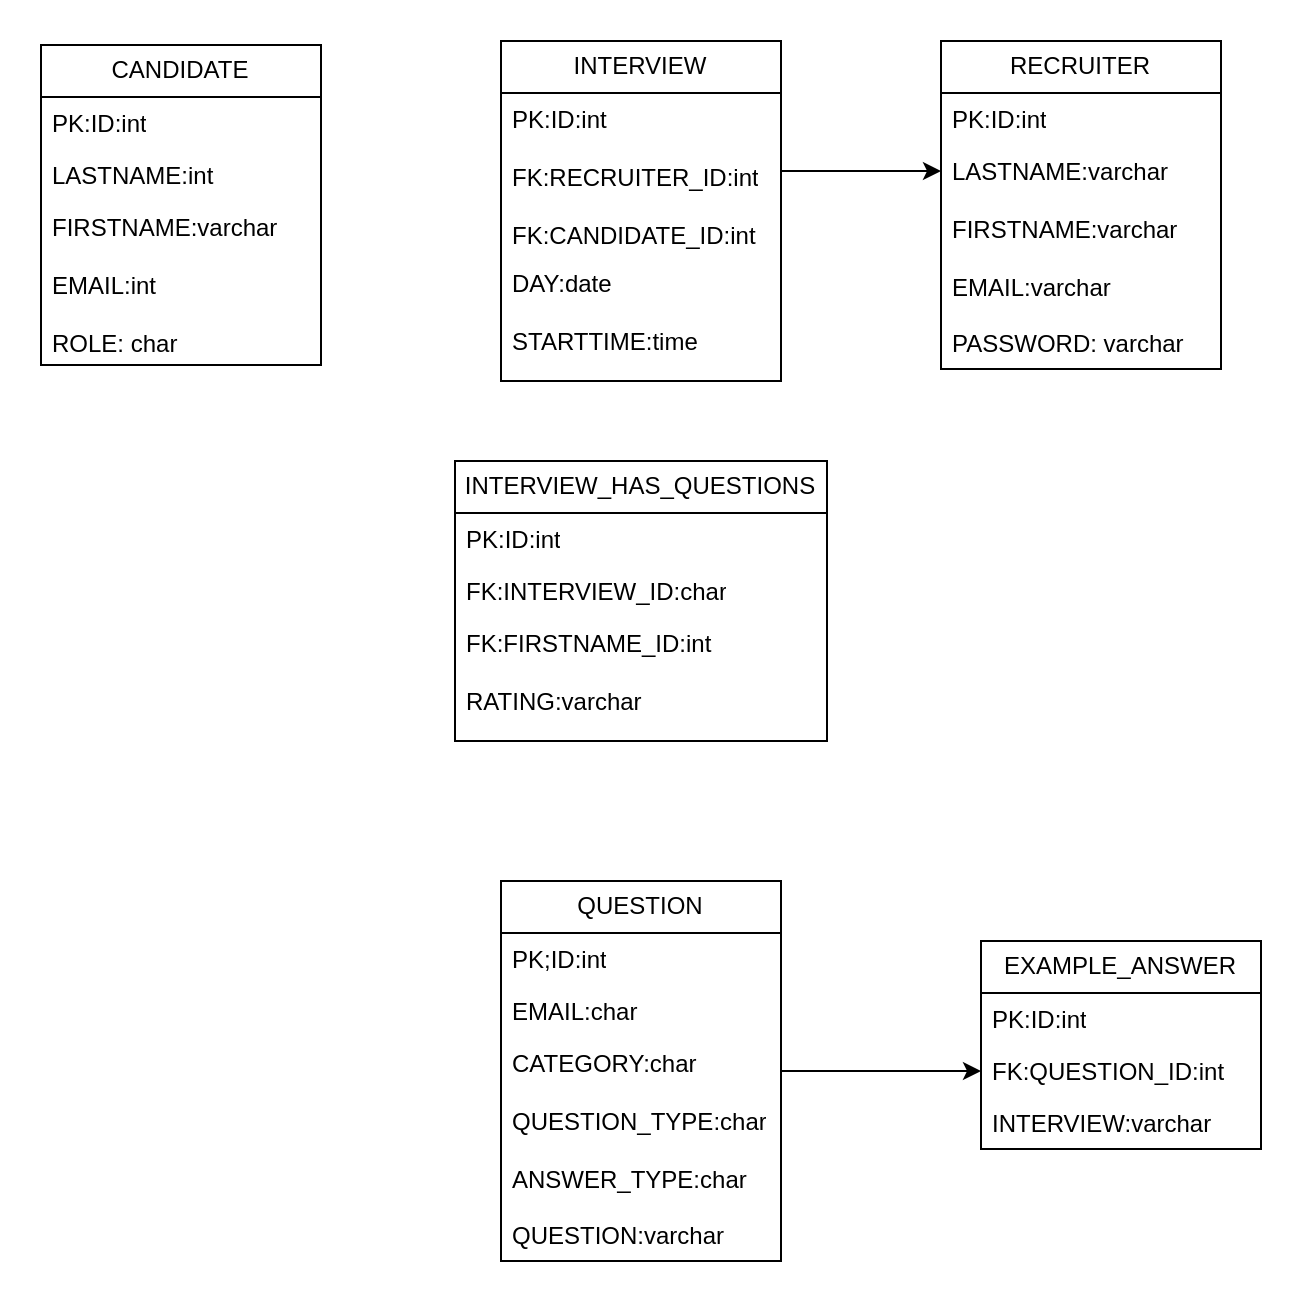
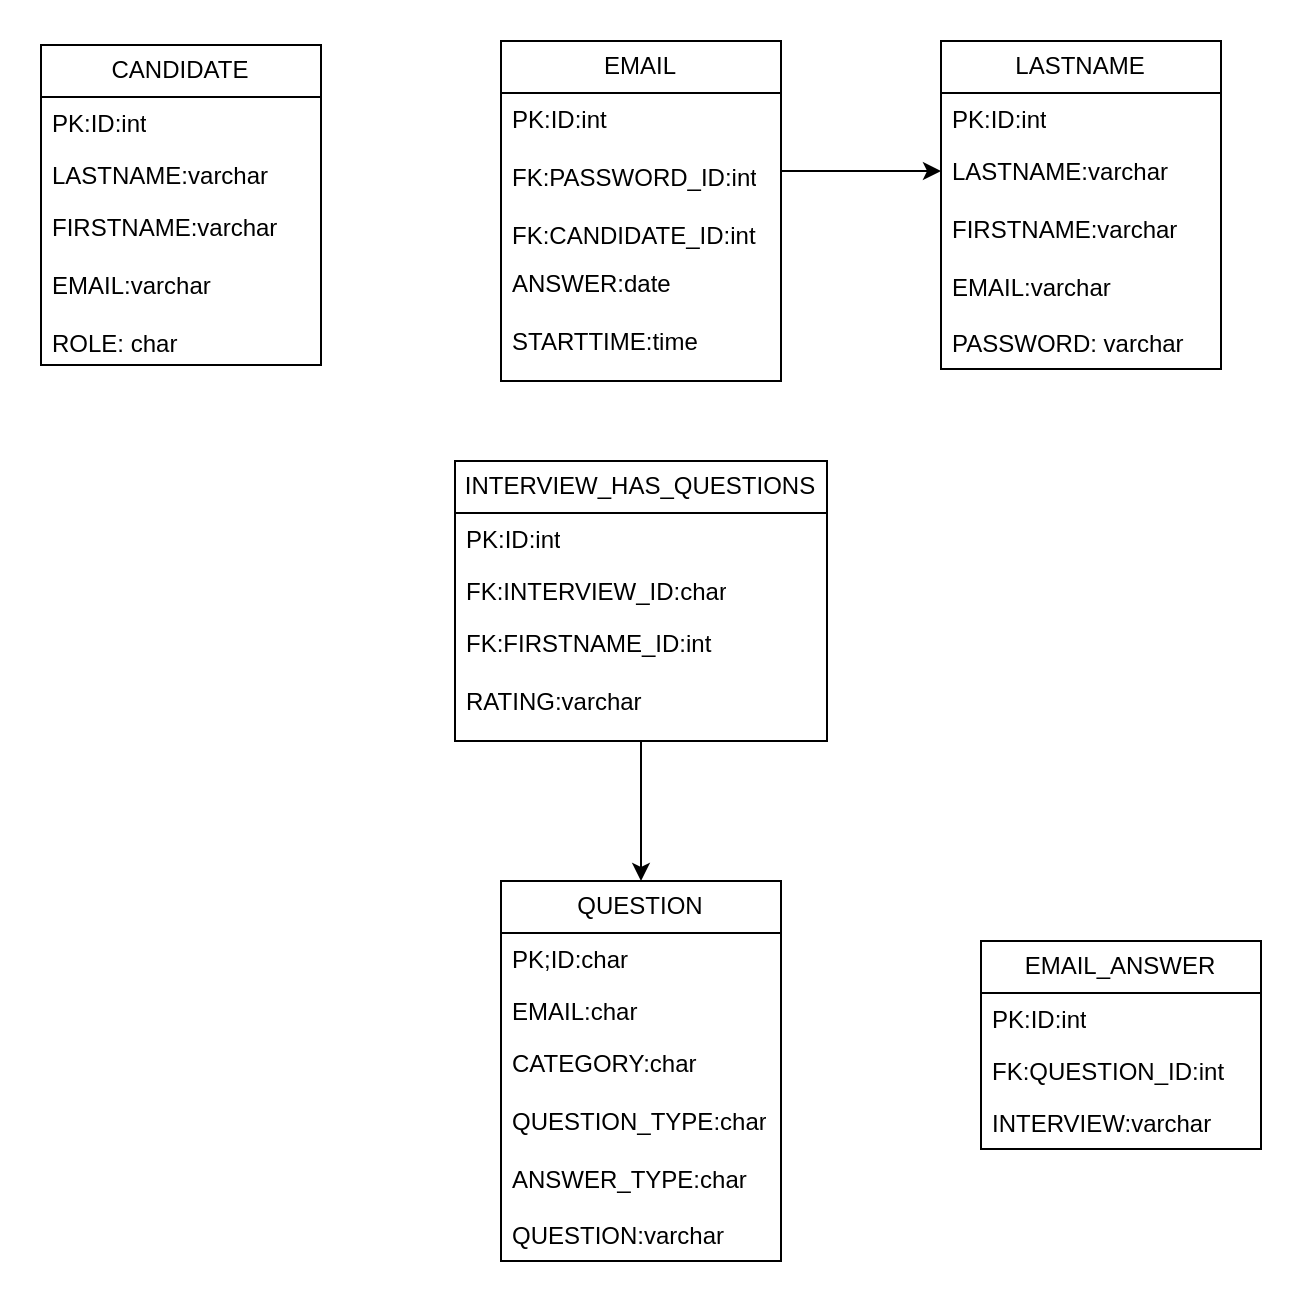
(641, 67) -> (641, 67)
(1081, 67) -> (1081, 67)
(631, 150) -> (631, 150)
(127, 177) -> (157, 177)
(164, 258) -> (164, 258)
(601, 300) -> (601, 300)
none -> (641, 804)
(564, 961) -> (574, 961)
(1121, 967) -> (1121, 967)
(874, 1071) -> none
